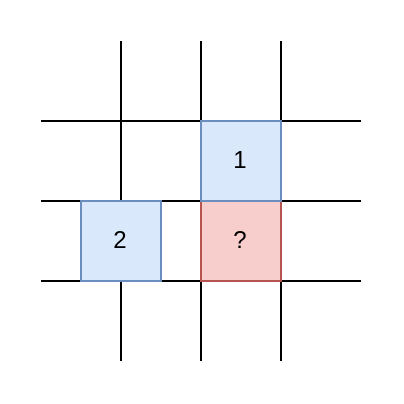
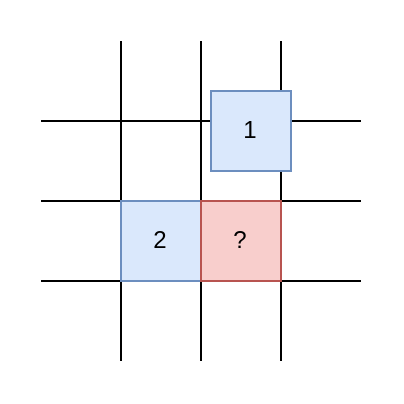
(241, 161) -> (251, 131)
(121, 241) -> (161, 241)
